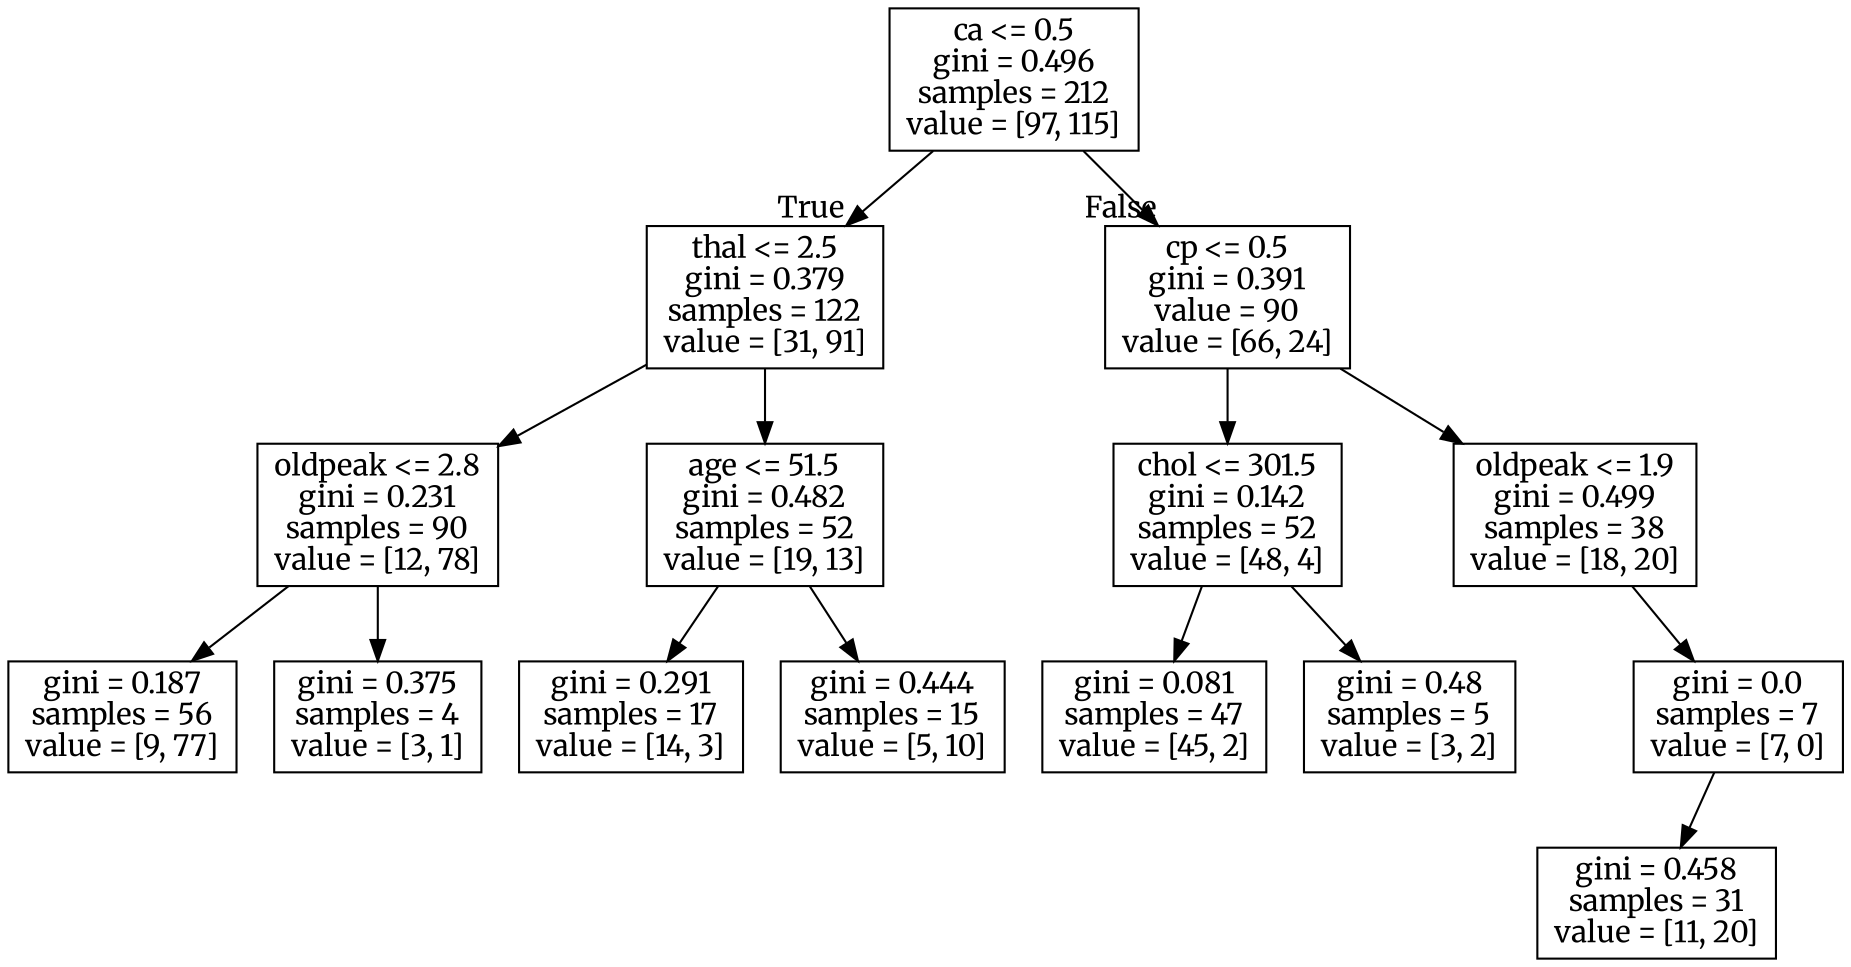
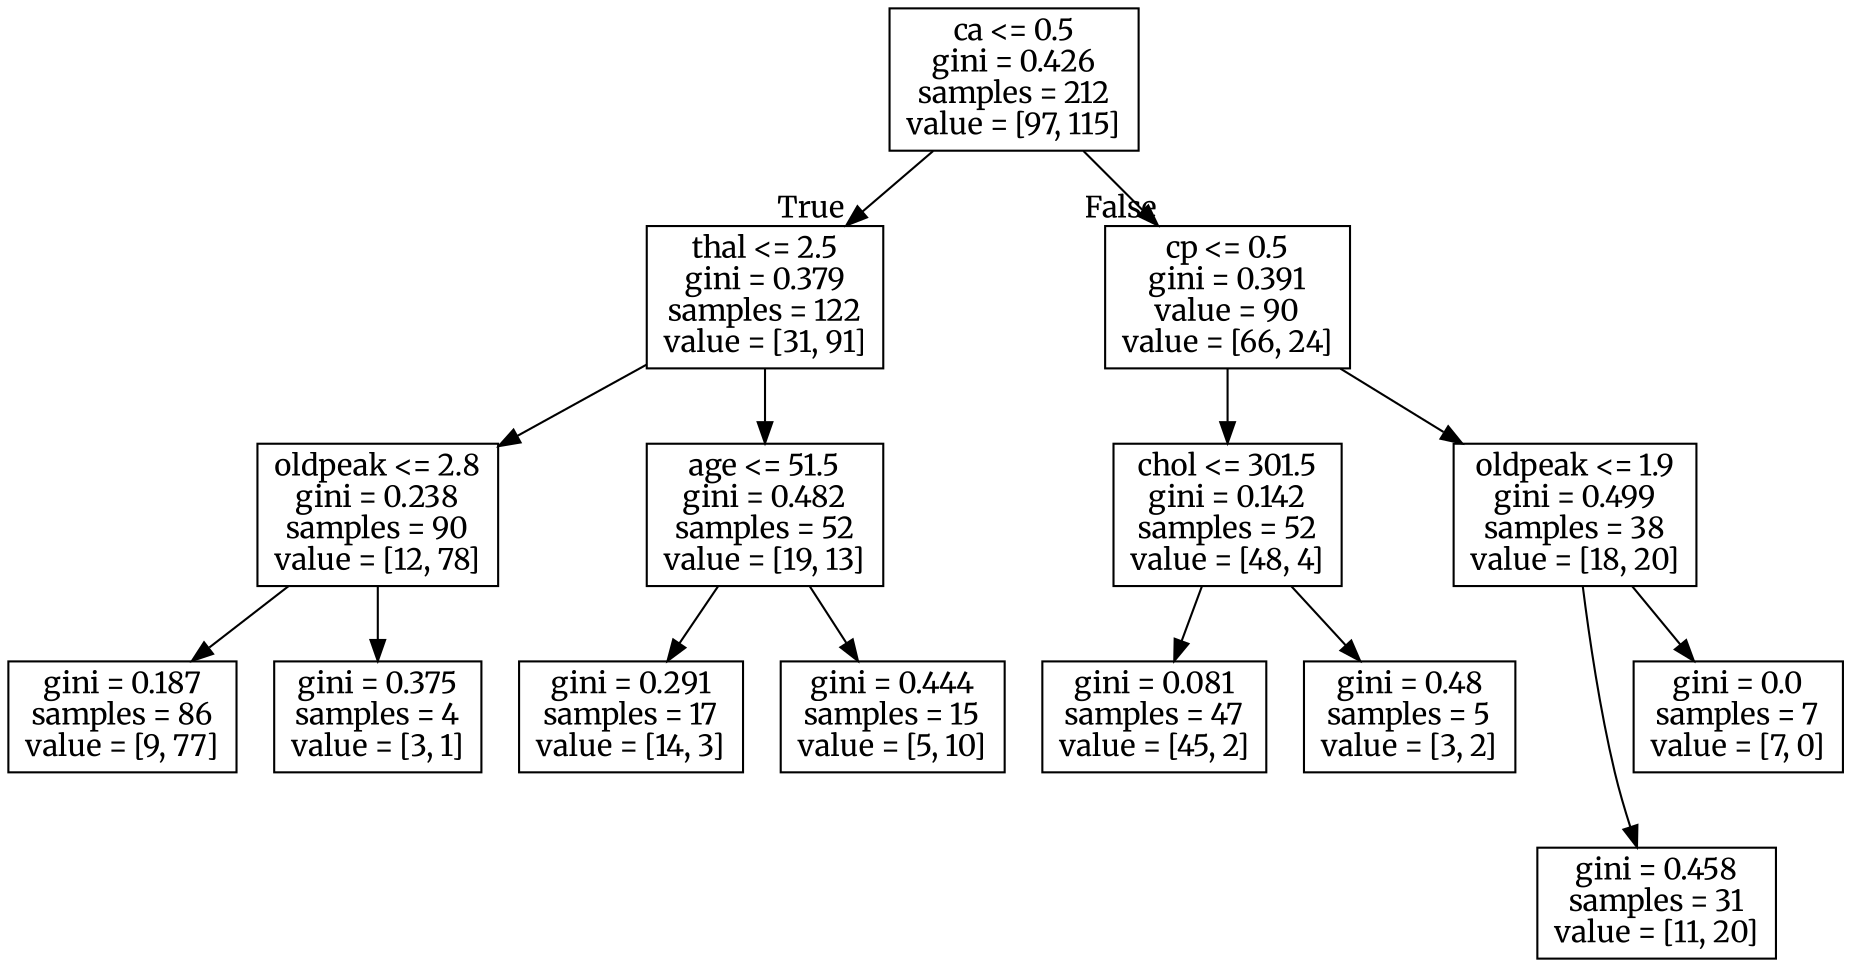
(1014, 80) -> (1014, 80)
(378, 515) -> (378, 515)
(122, 717) -> (122, 717)
(1702, 800) -> (1601, 708)
